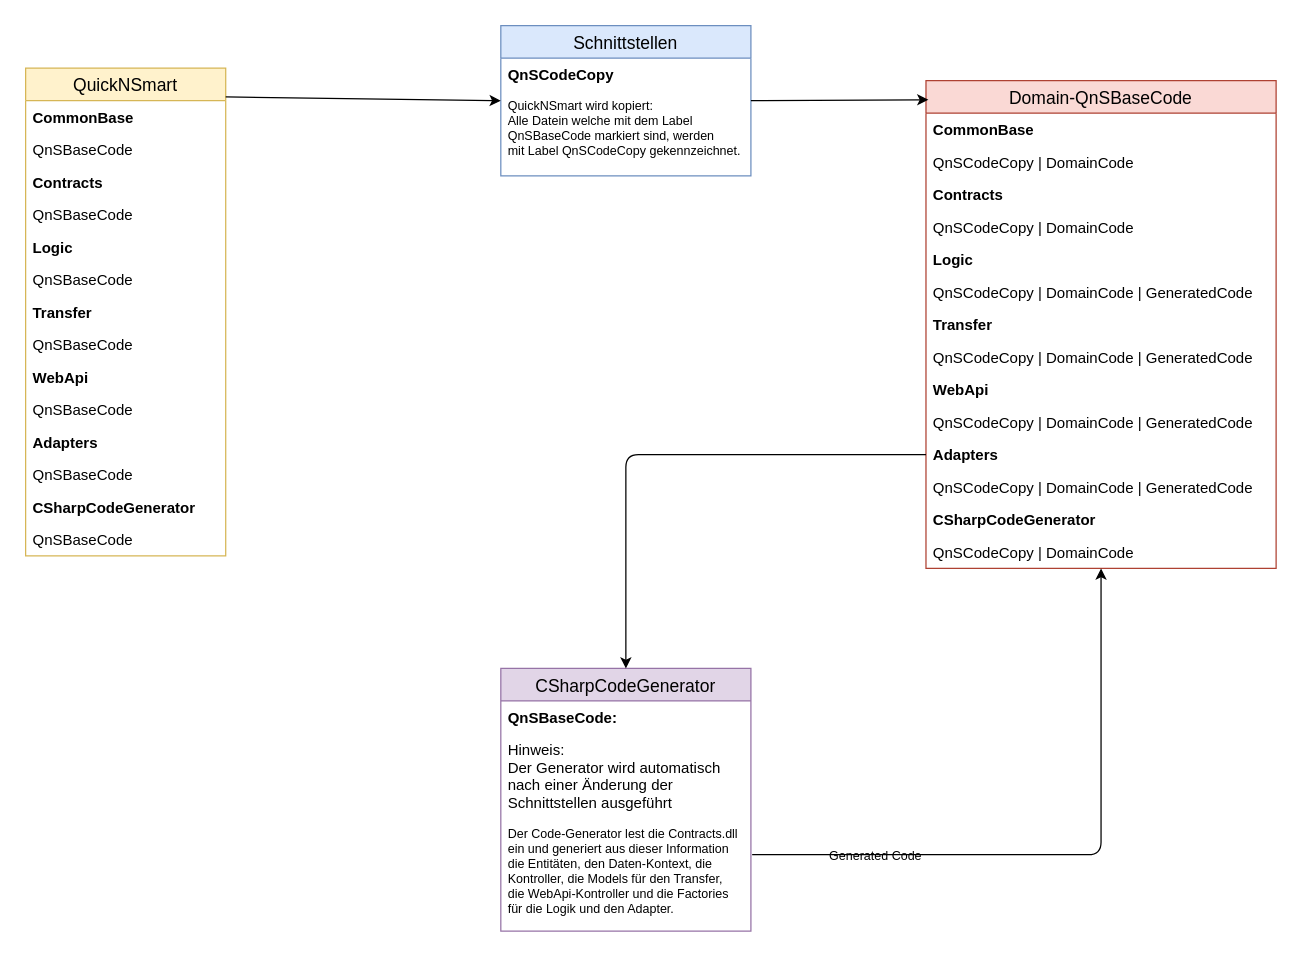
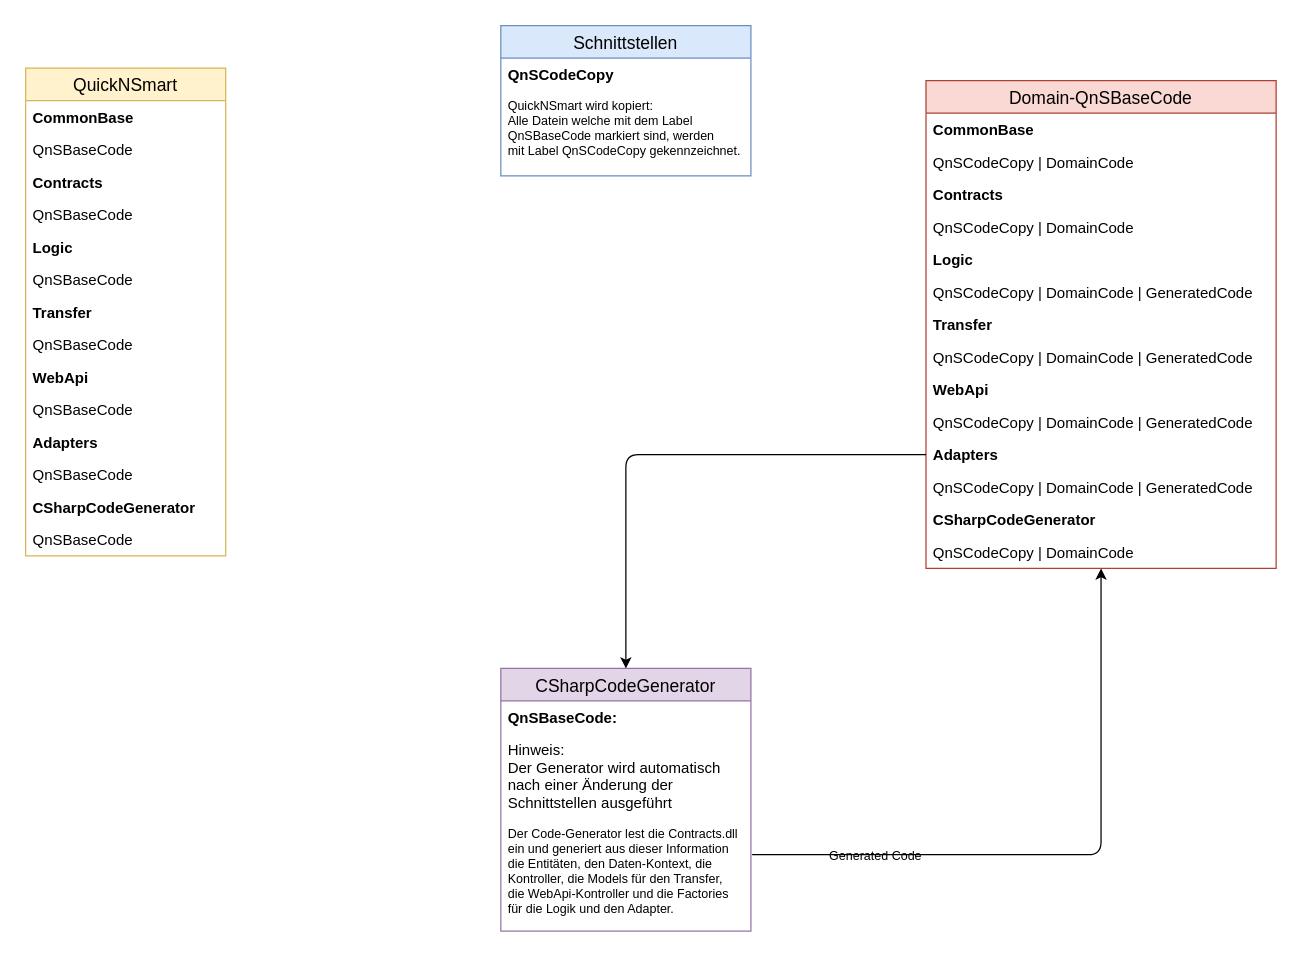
(359, 99) -> none
(835, 100) -> none
